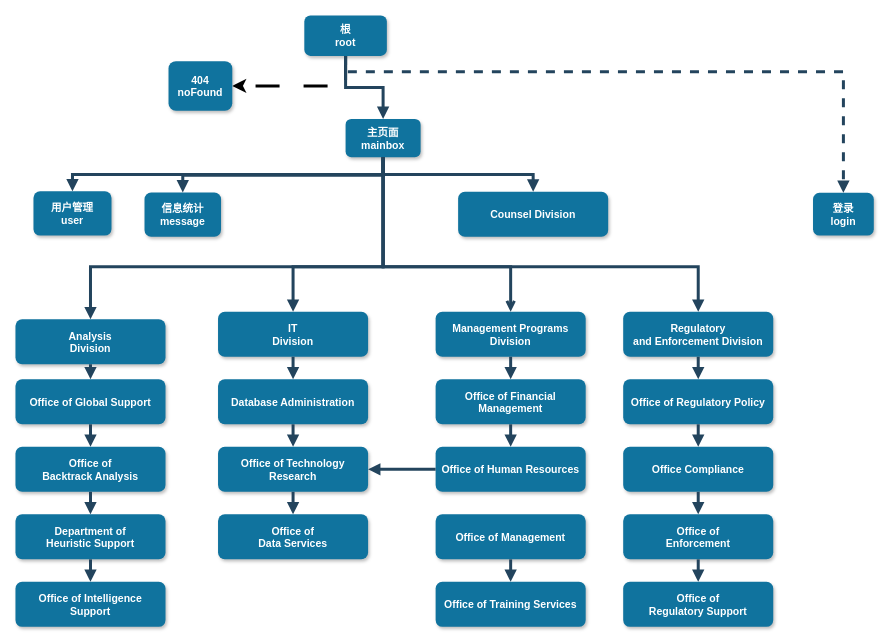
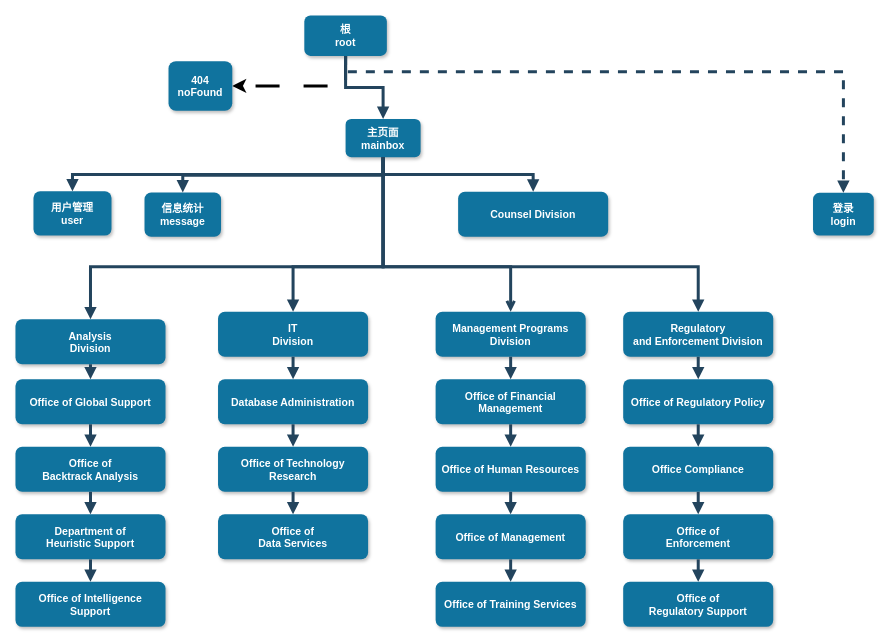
(408, 469) -> (510, 498)
